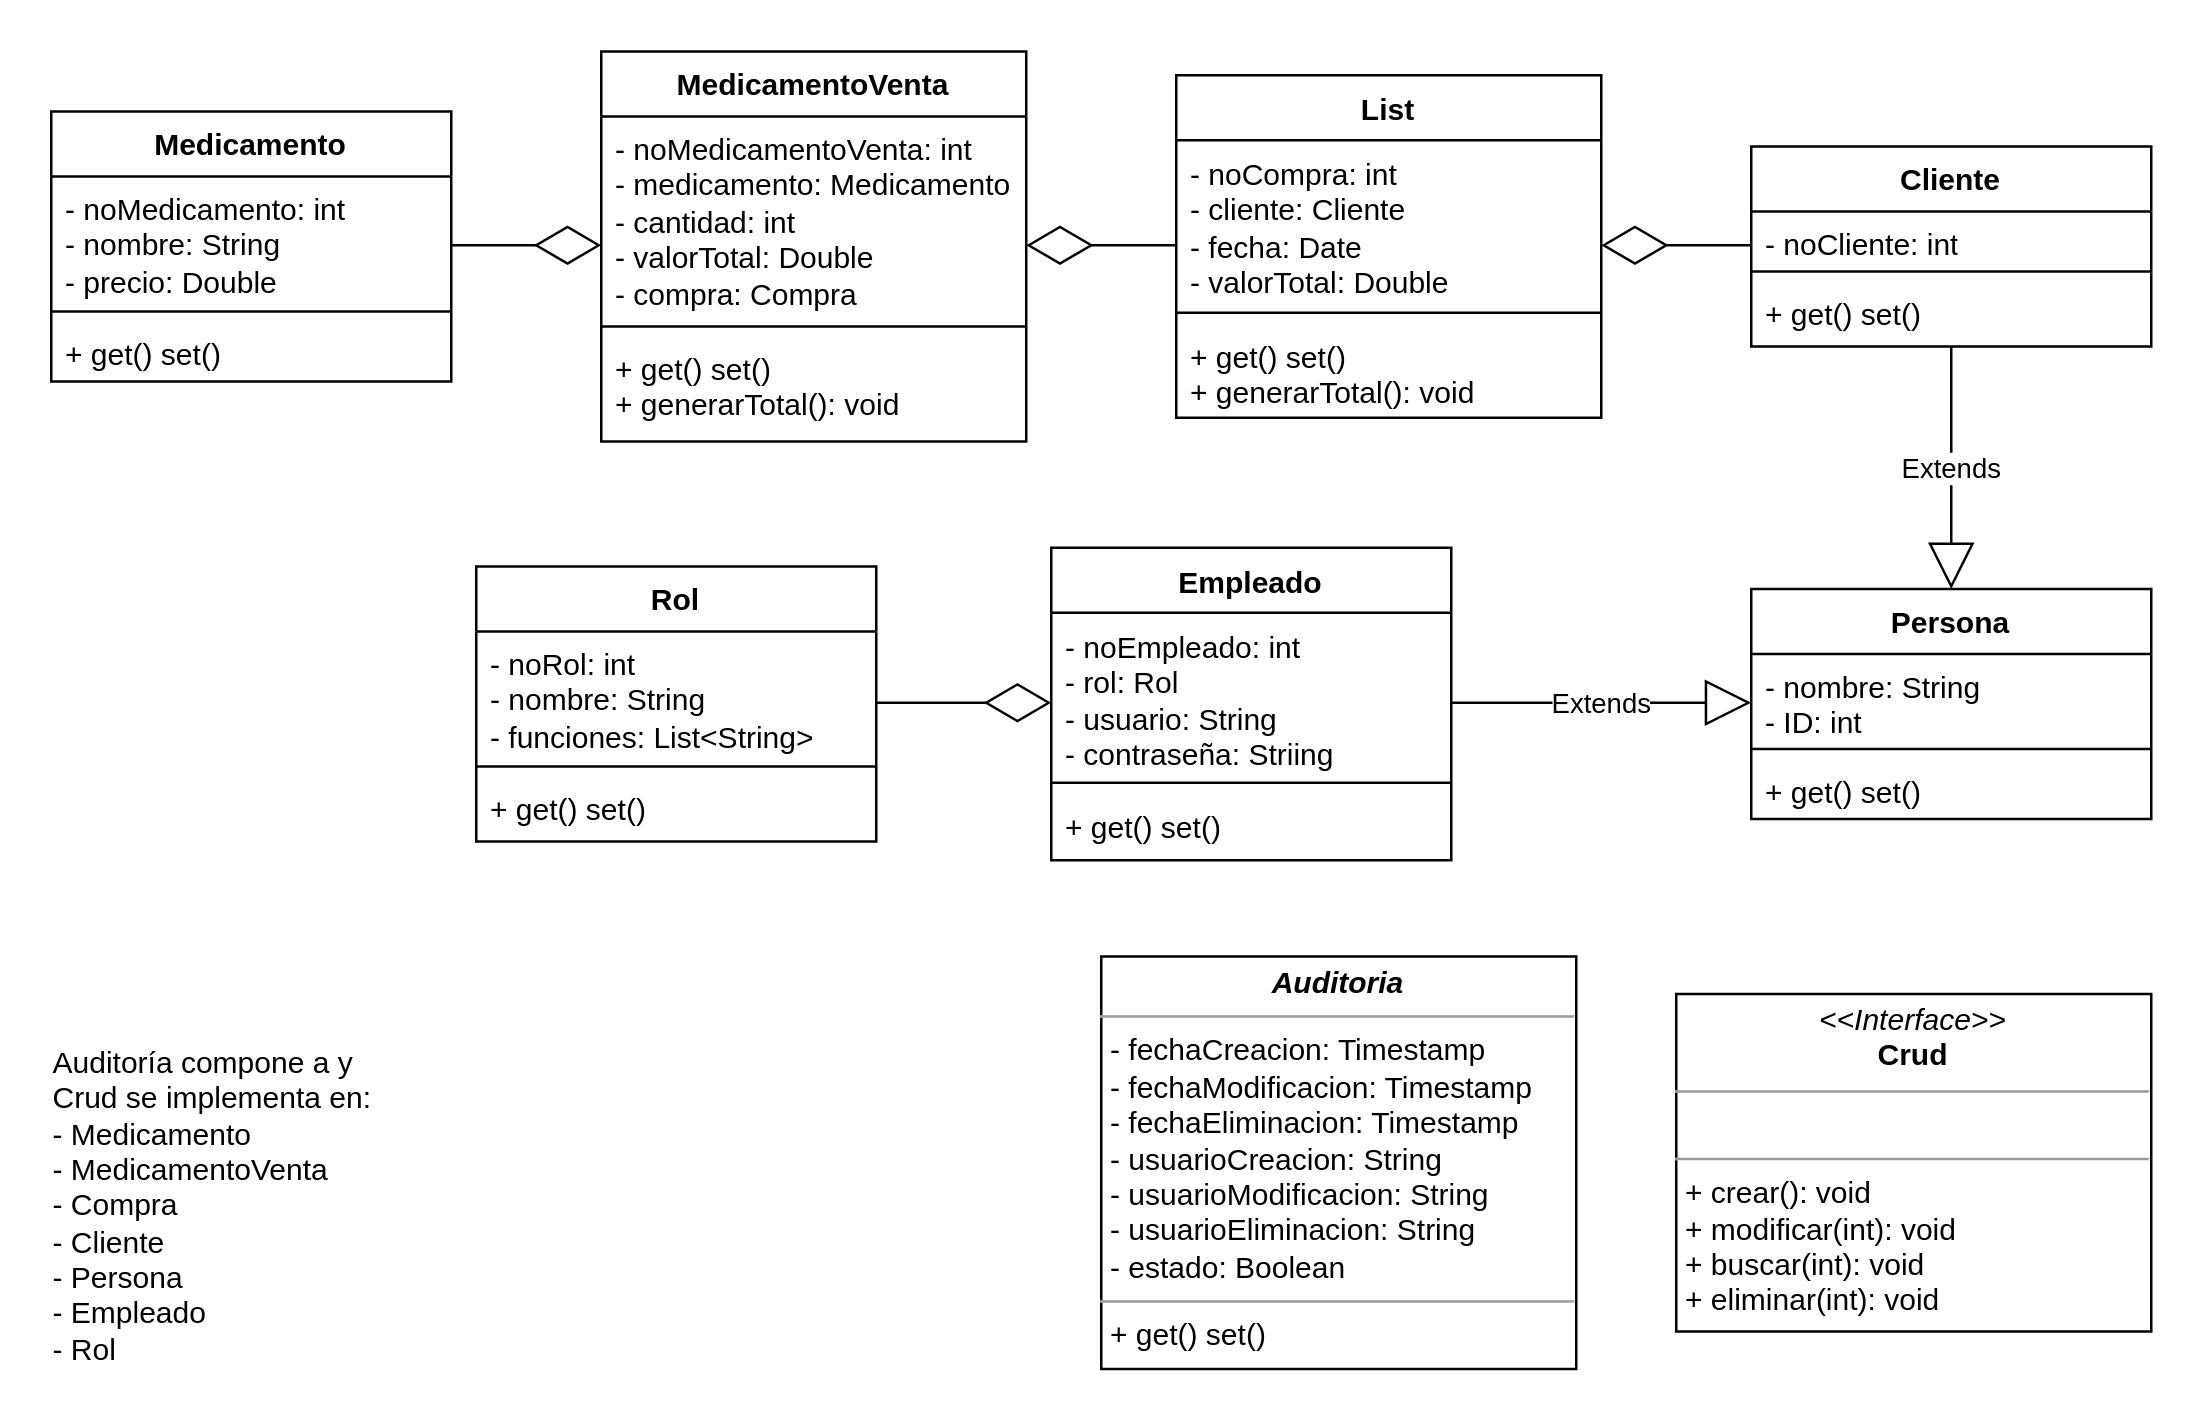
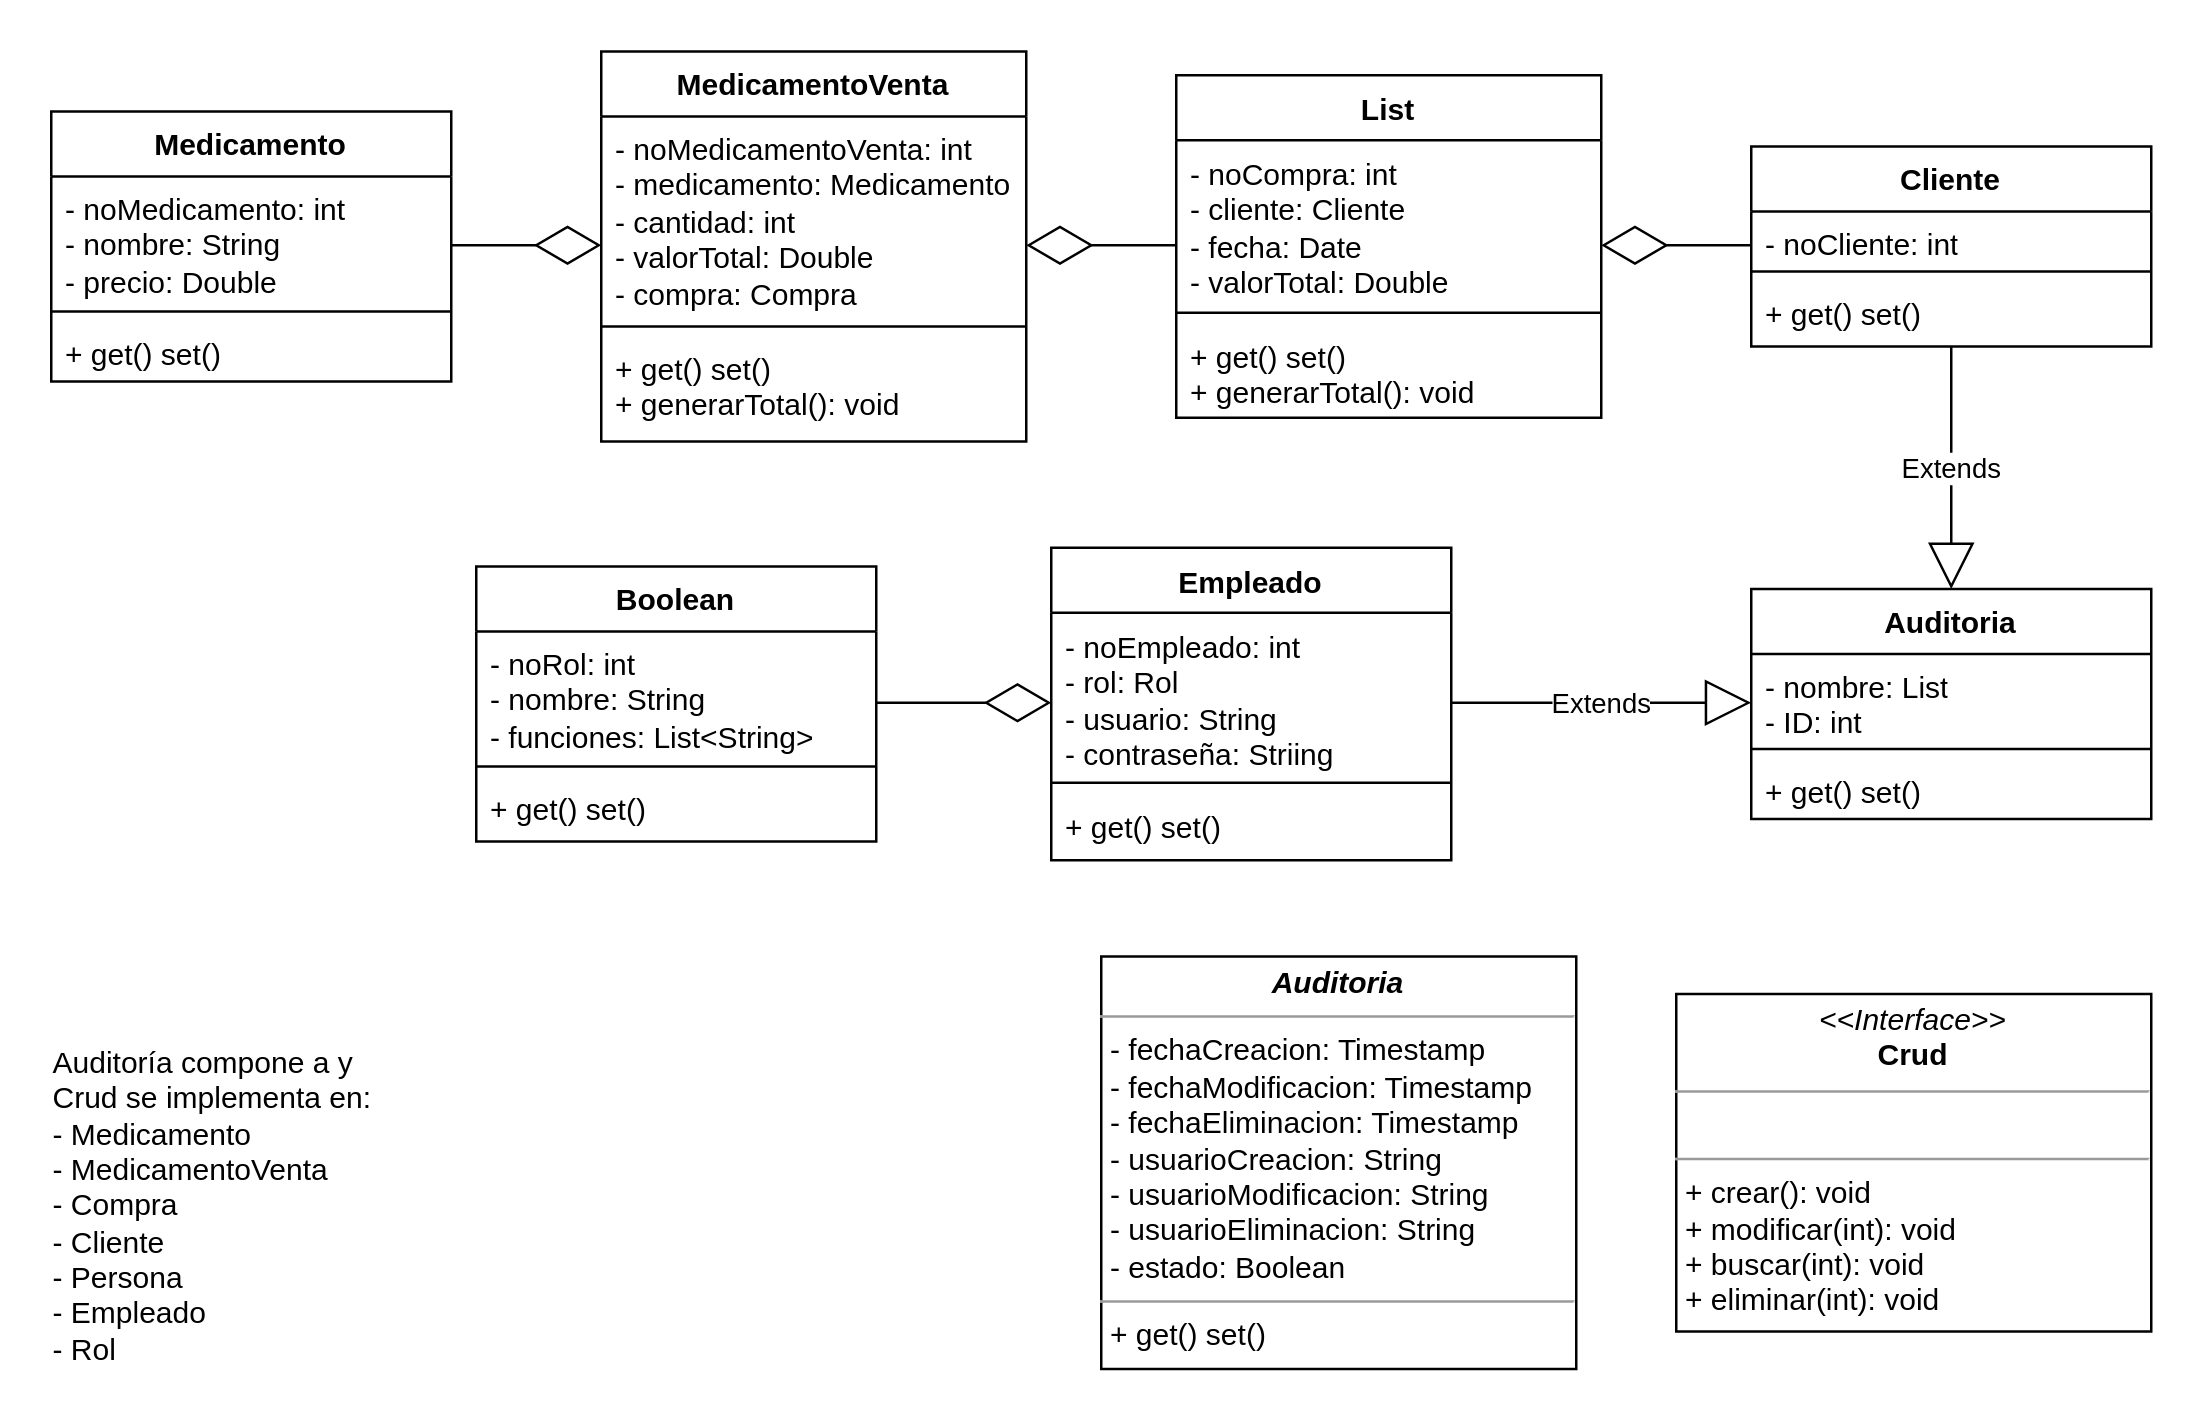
(676, 602) -> (676, 602)
(1951, 624) -> (1951, 624)
(1885, 707) -> (1868, 707)
